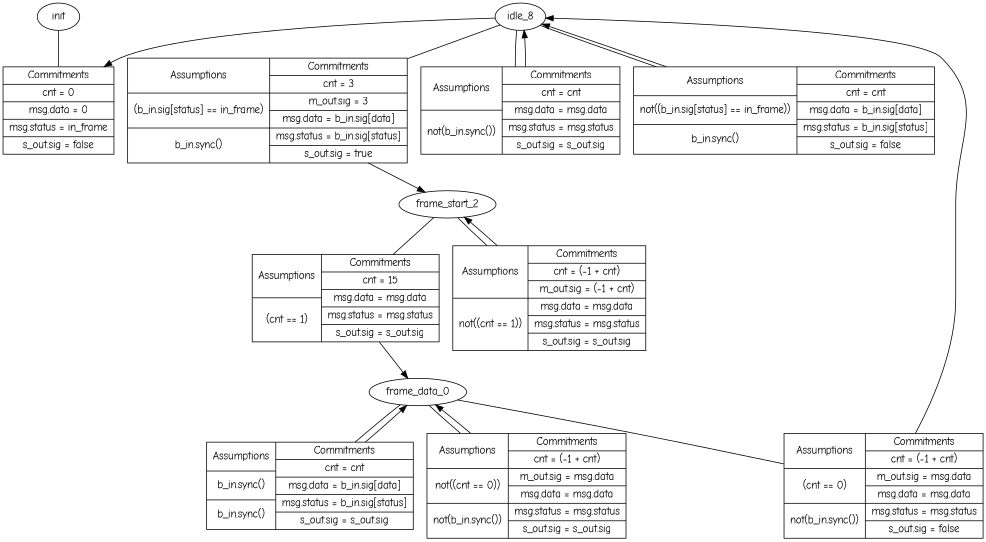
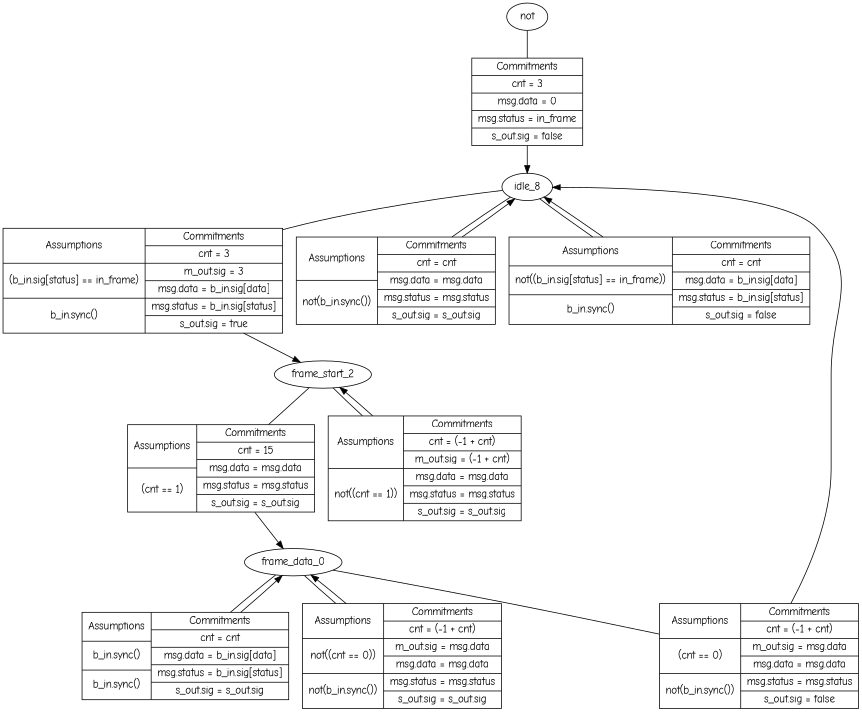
(58, 17) -> (527, 17)
(301, 28) -> (527, 156)
(58, 93) -> (527, 84)
